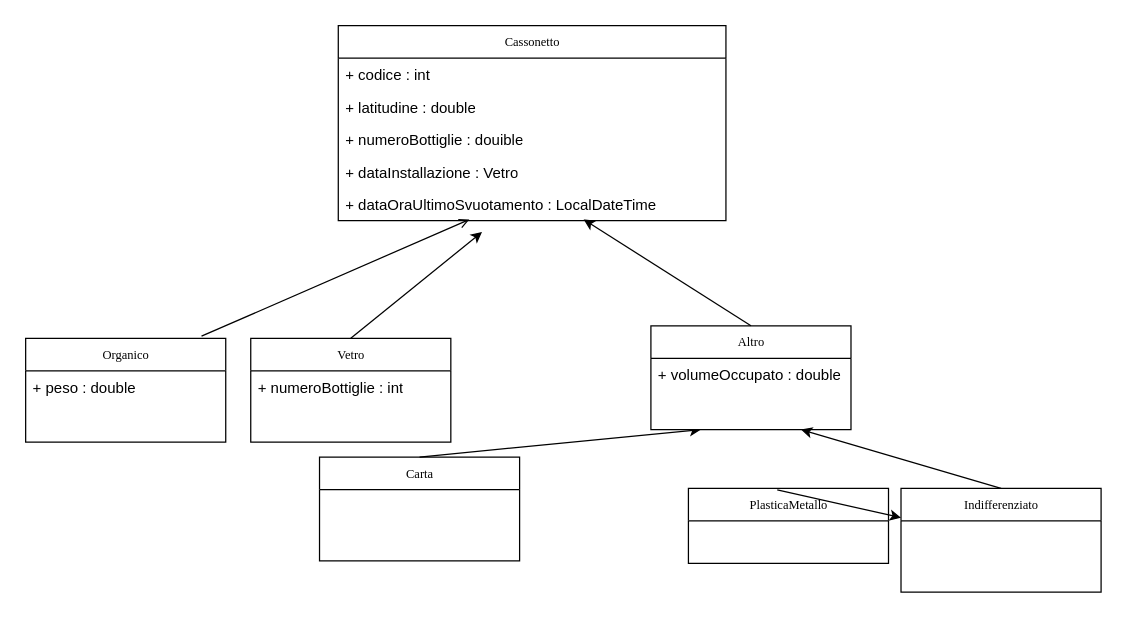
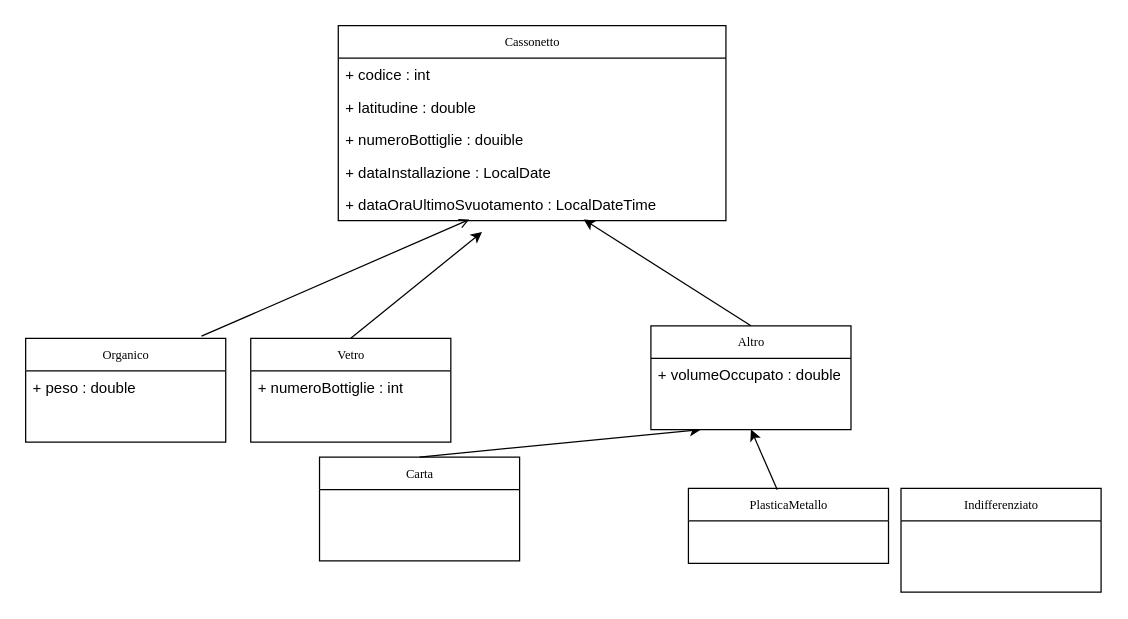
(445, 173) -> (460, 173)
(902, 459) -> none
(837, 503) -> (765, 462)
